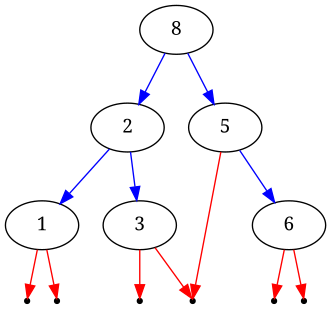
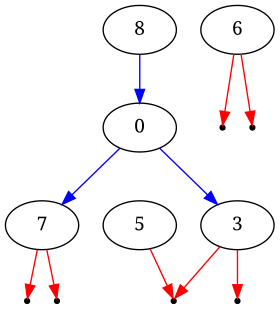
(198, 73) -> none
(128, 128) -> (140, 128)
(253, 171) -> none
(42, 225) -> (42, 225)
